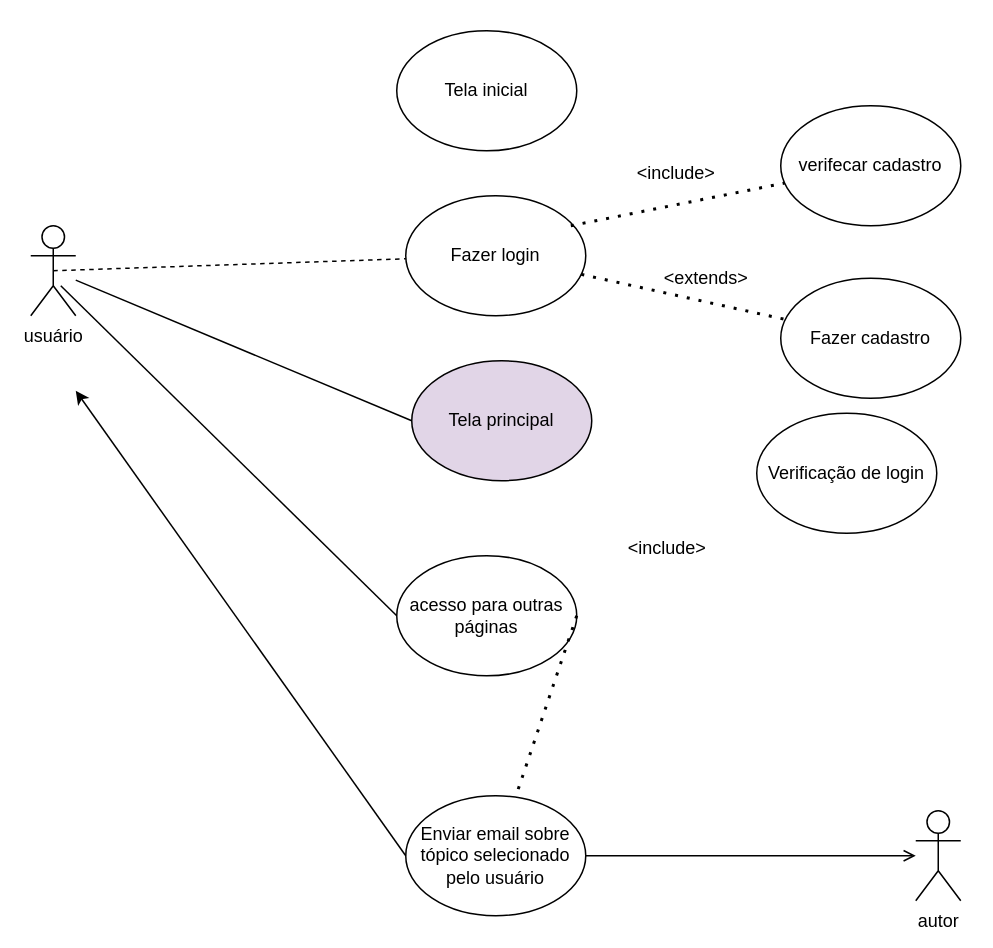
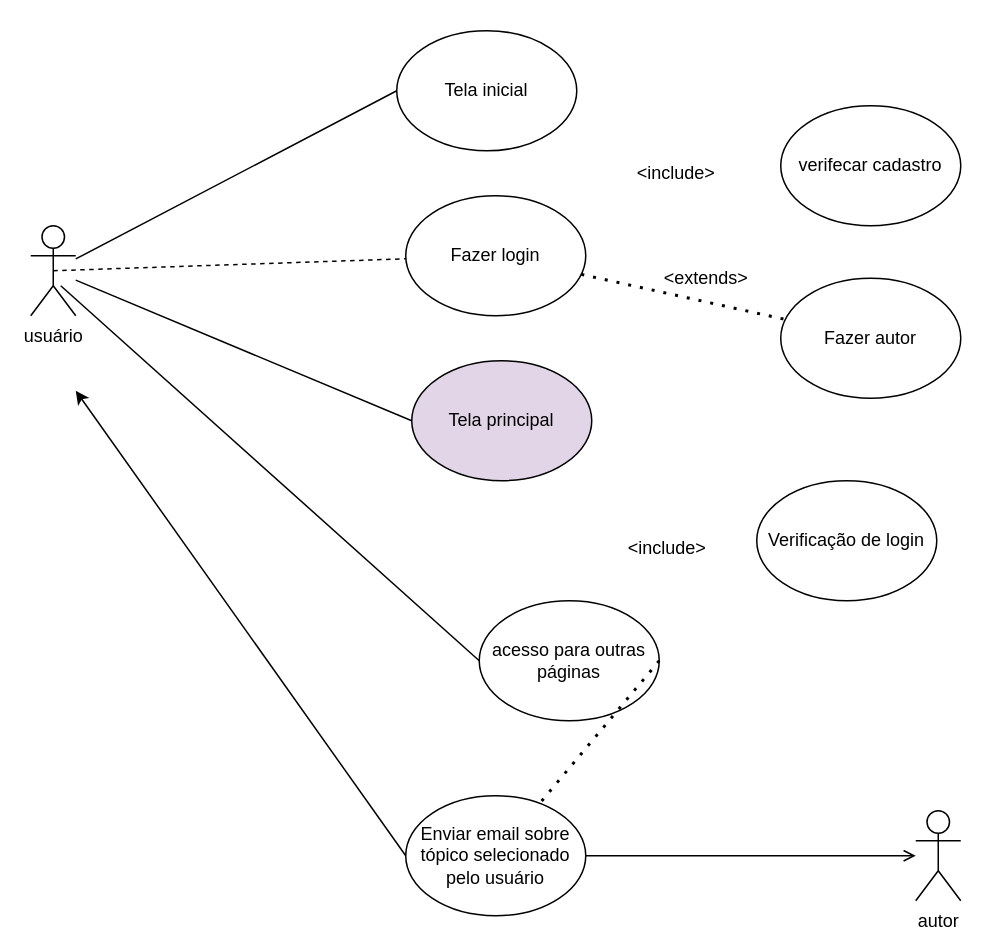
none -> (236, 175)
(677, 205) -> none
(871, 338) -> (871, 338)
(847, 473) -> (847, 541)
(487, 616) -> (569, 661)
